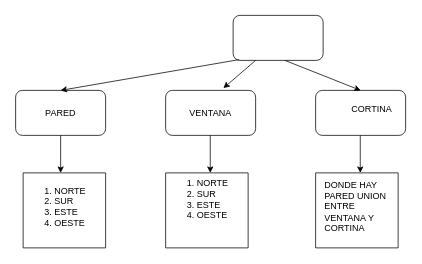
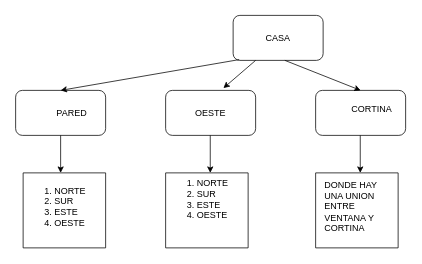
none -> (278, 38)
(60, 113) -> (72, 113)
(210, 113) -> (210, 113)
(361, 207) -> (361, 207)
